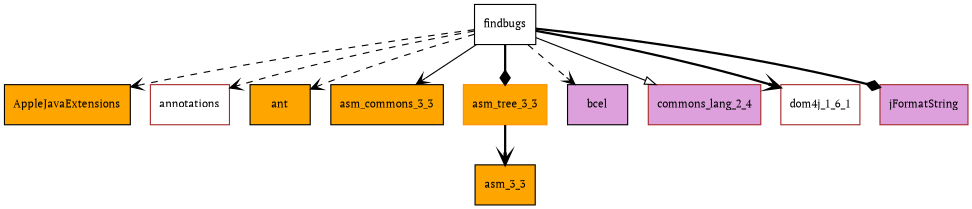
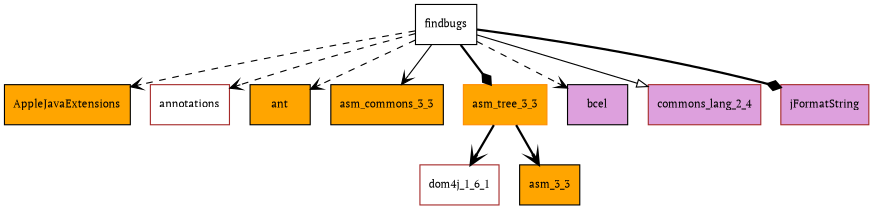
(653, 55) -> (485, 140)
